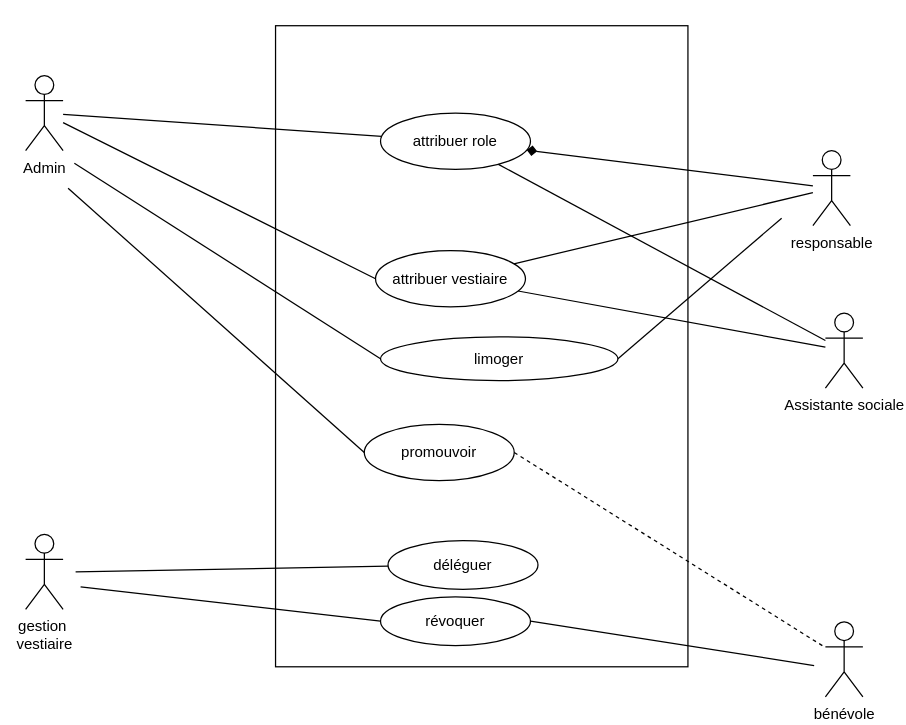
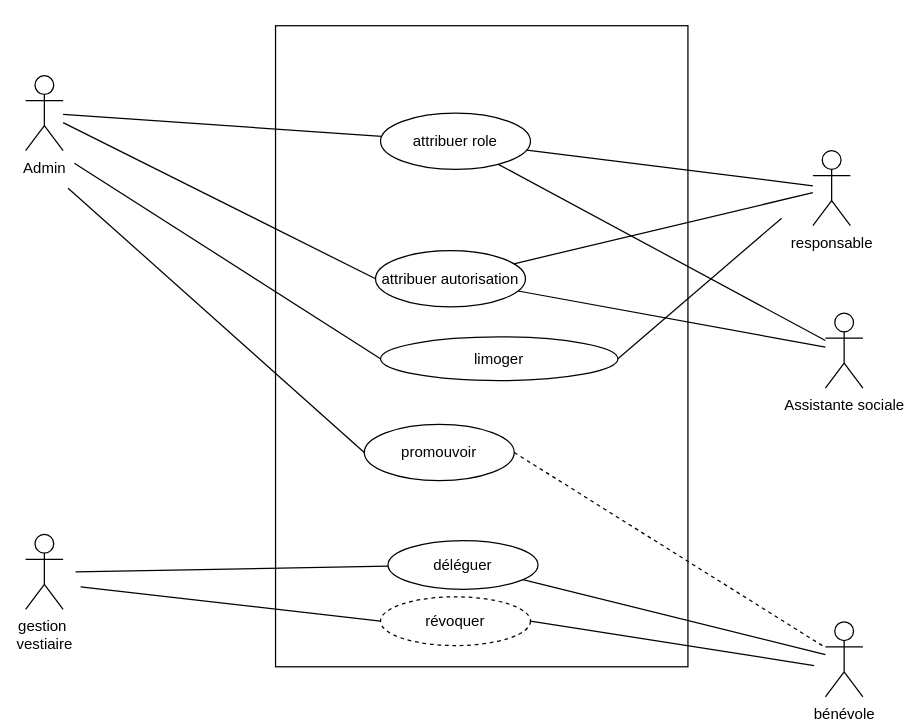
(537, 151) -> (532, 151)
(451, 279) -> (451, 279)
none -> (674, 617)
(456, 621) -> (456, 621)
